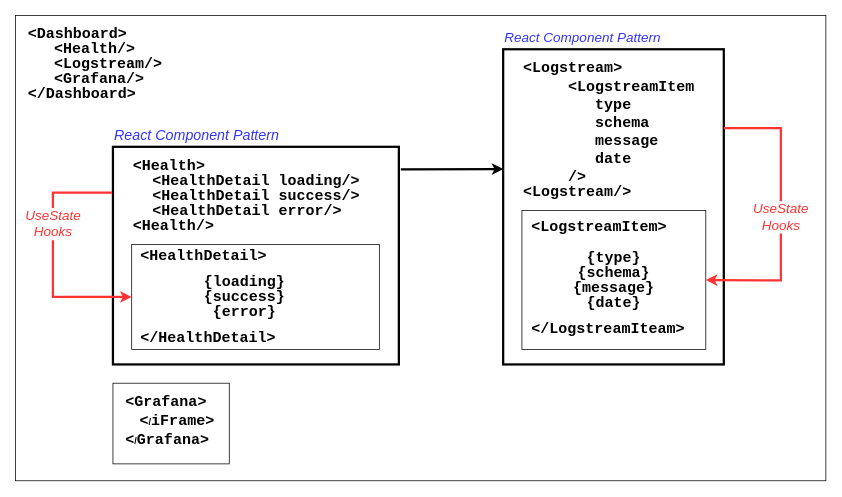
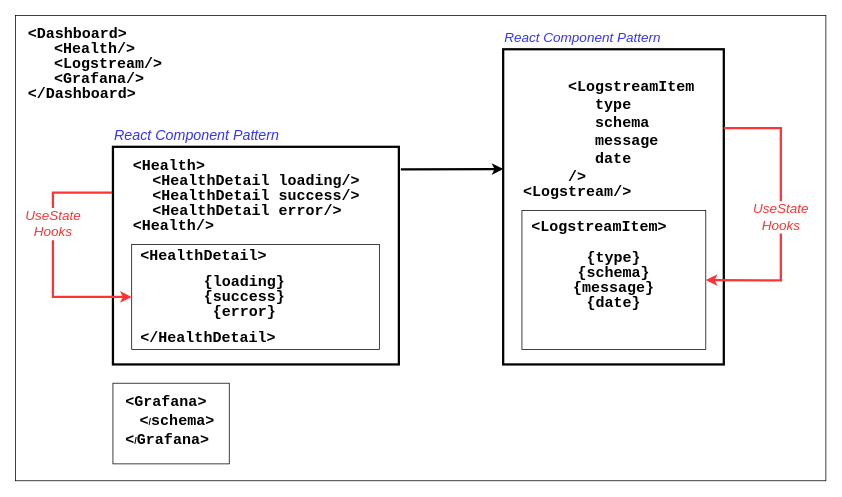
(569, 68) -> none
(610, 329) -> none
(161, 420) -> (163, 420)
